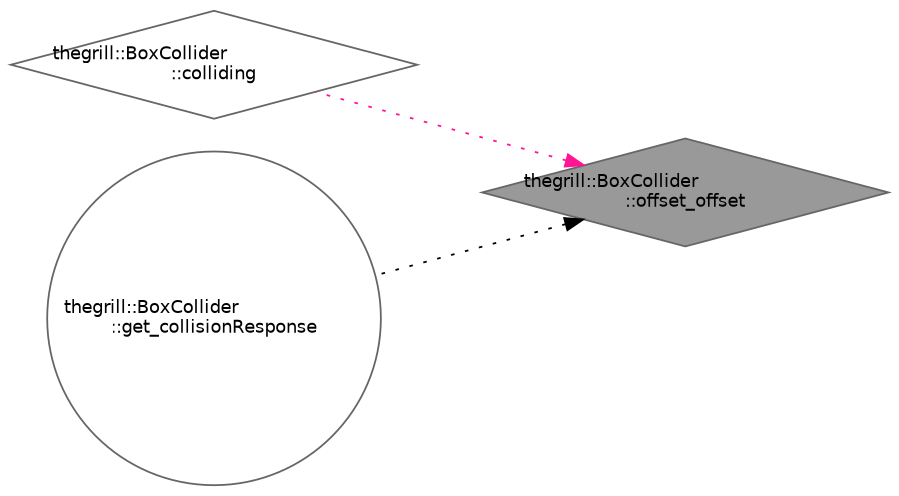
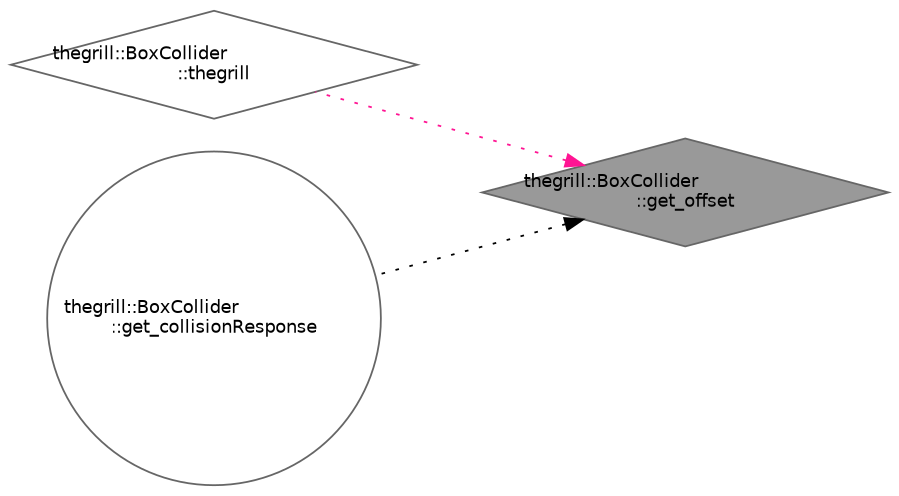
(214, 65) -> (214, 65)
(685, 192) -> (685, 192)
